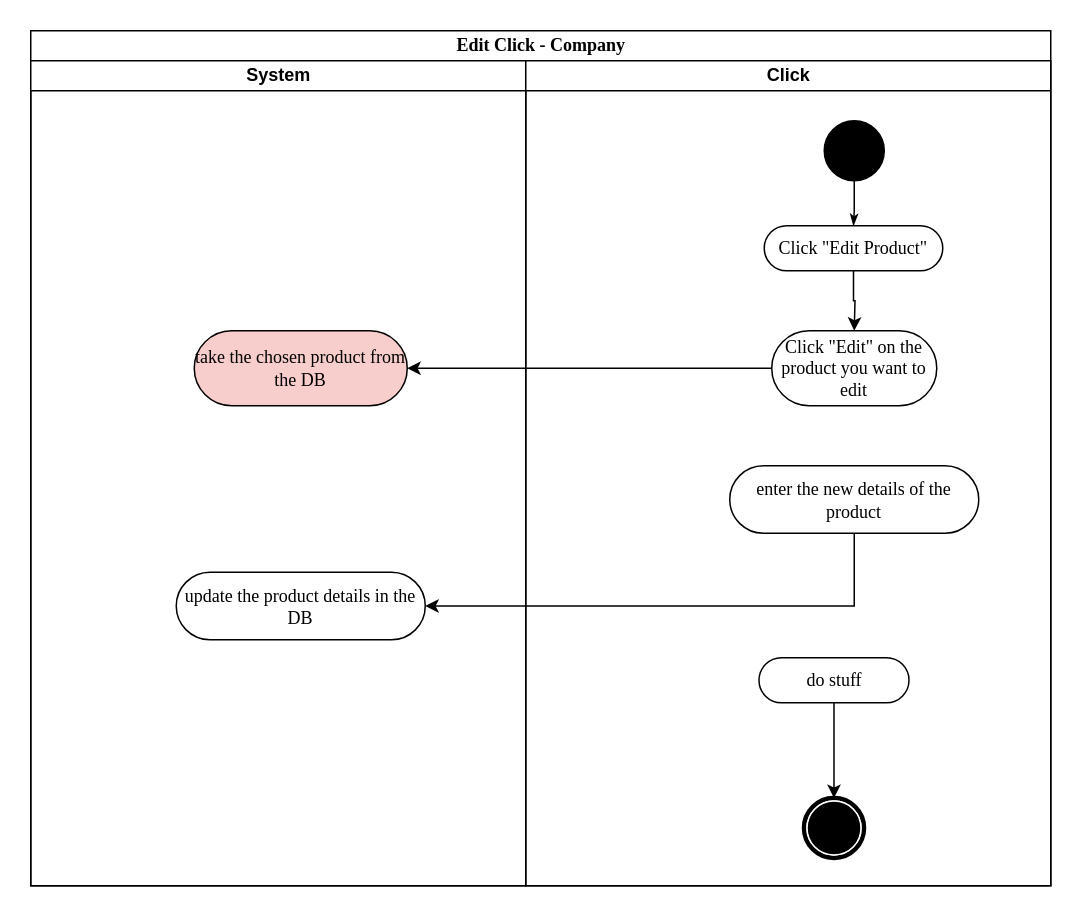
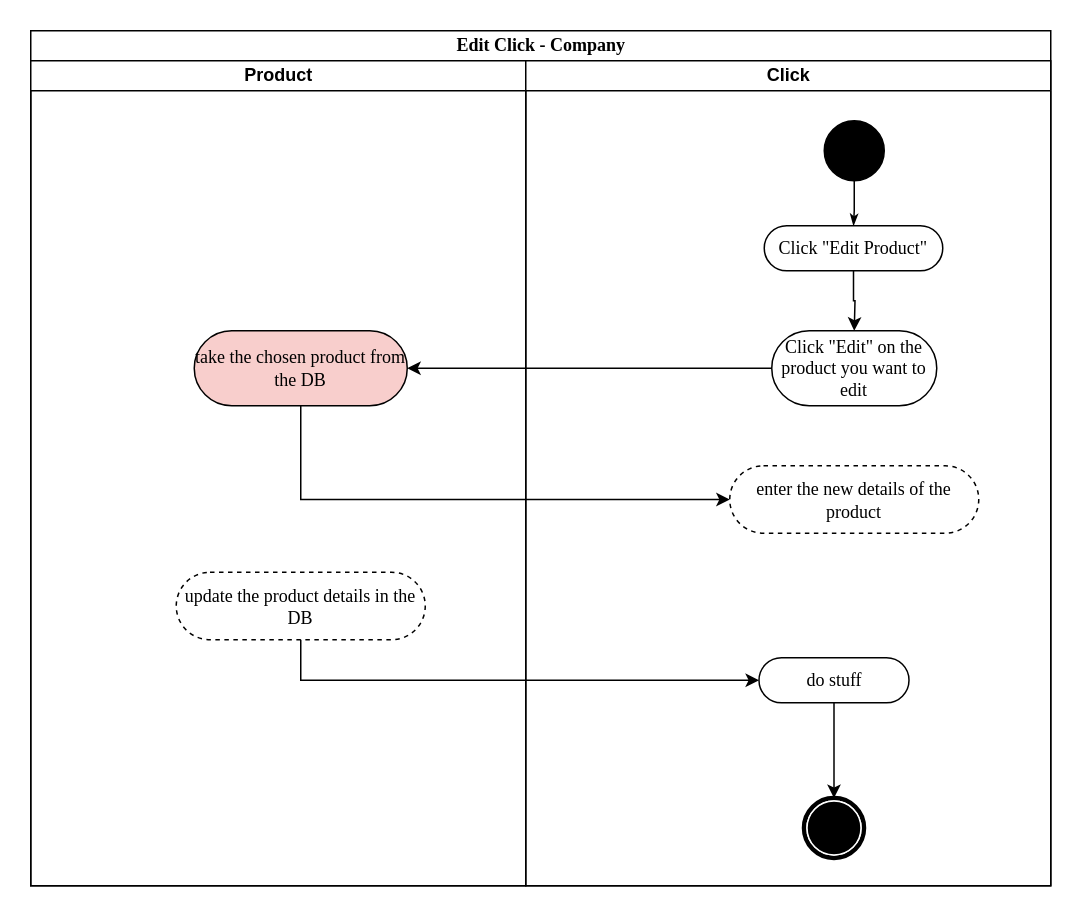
(279, 76) -> (279, 76)
none -> (464, 500)
(854, 500) -> (854, 500)
(301, 606) -> (301, 606)
(681, 606) -> none
none -> (505, 680)
